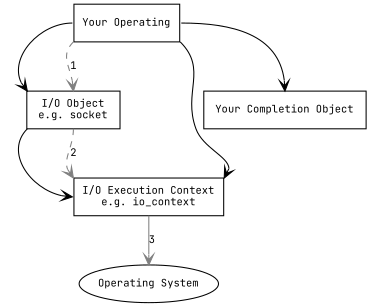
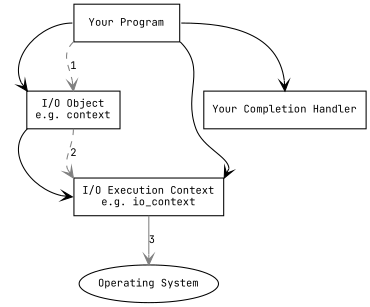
(127, 23) -> (127, 23)
(73, 110) -> (73, 110)
(285, 110) -> (285, 110)
